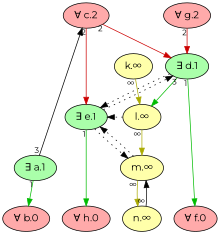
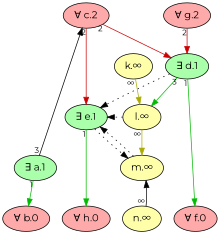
(135, 95) -> none
(137, 190) -> none
